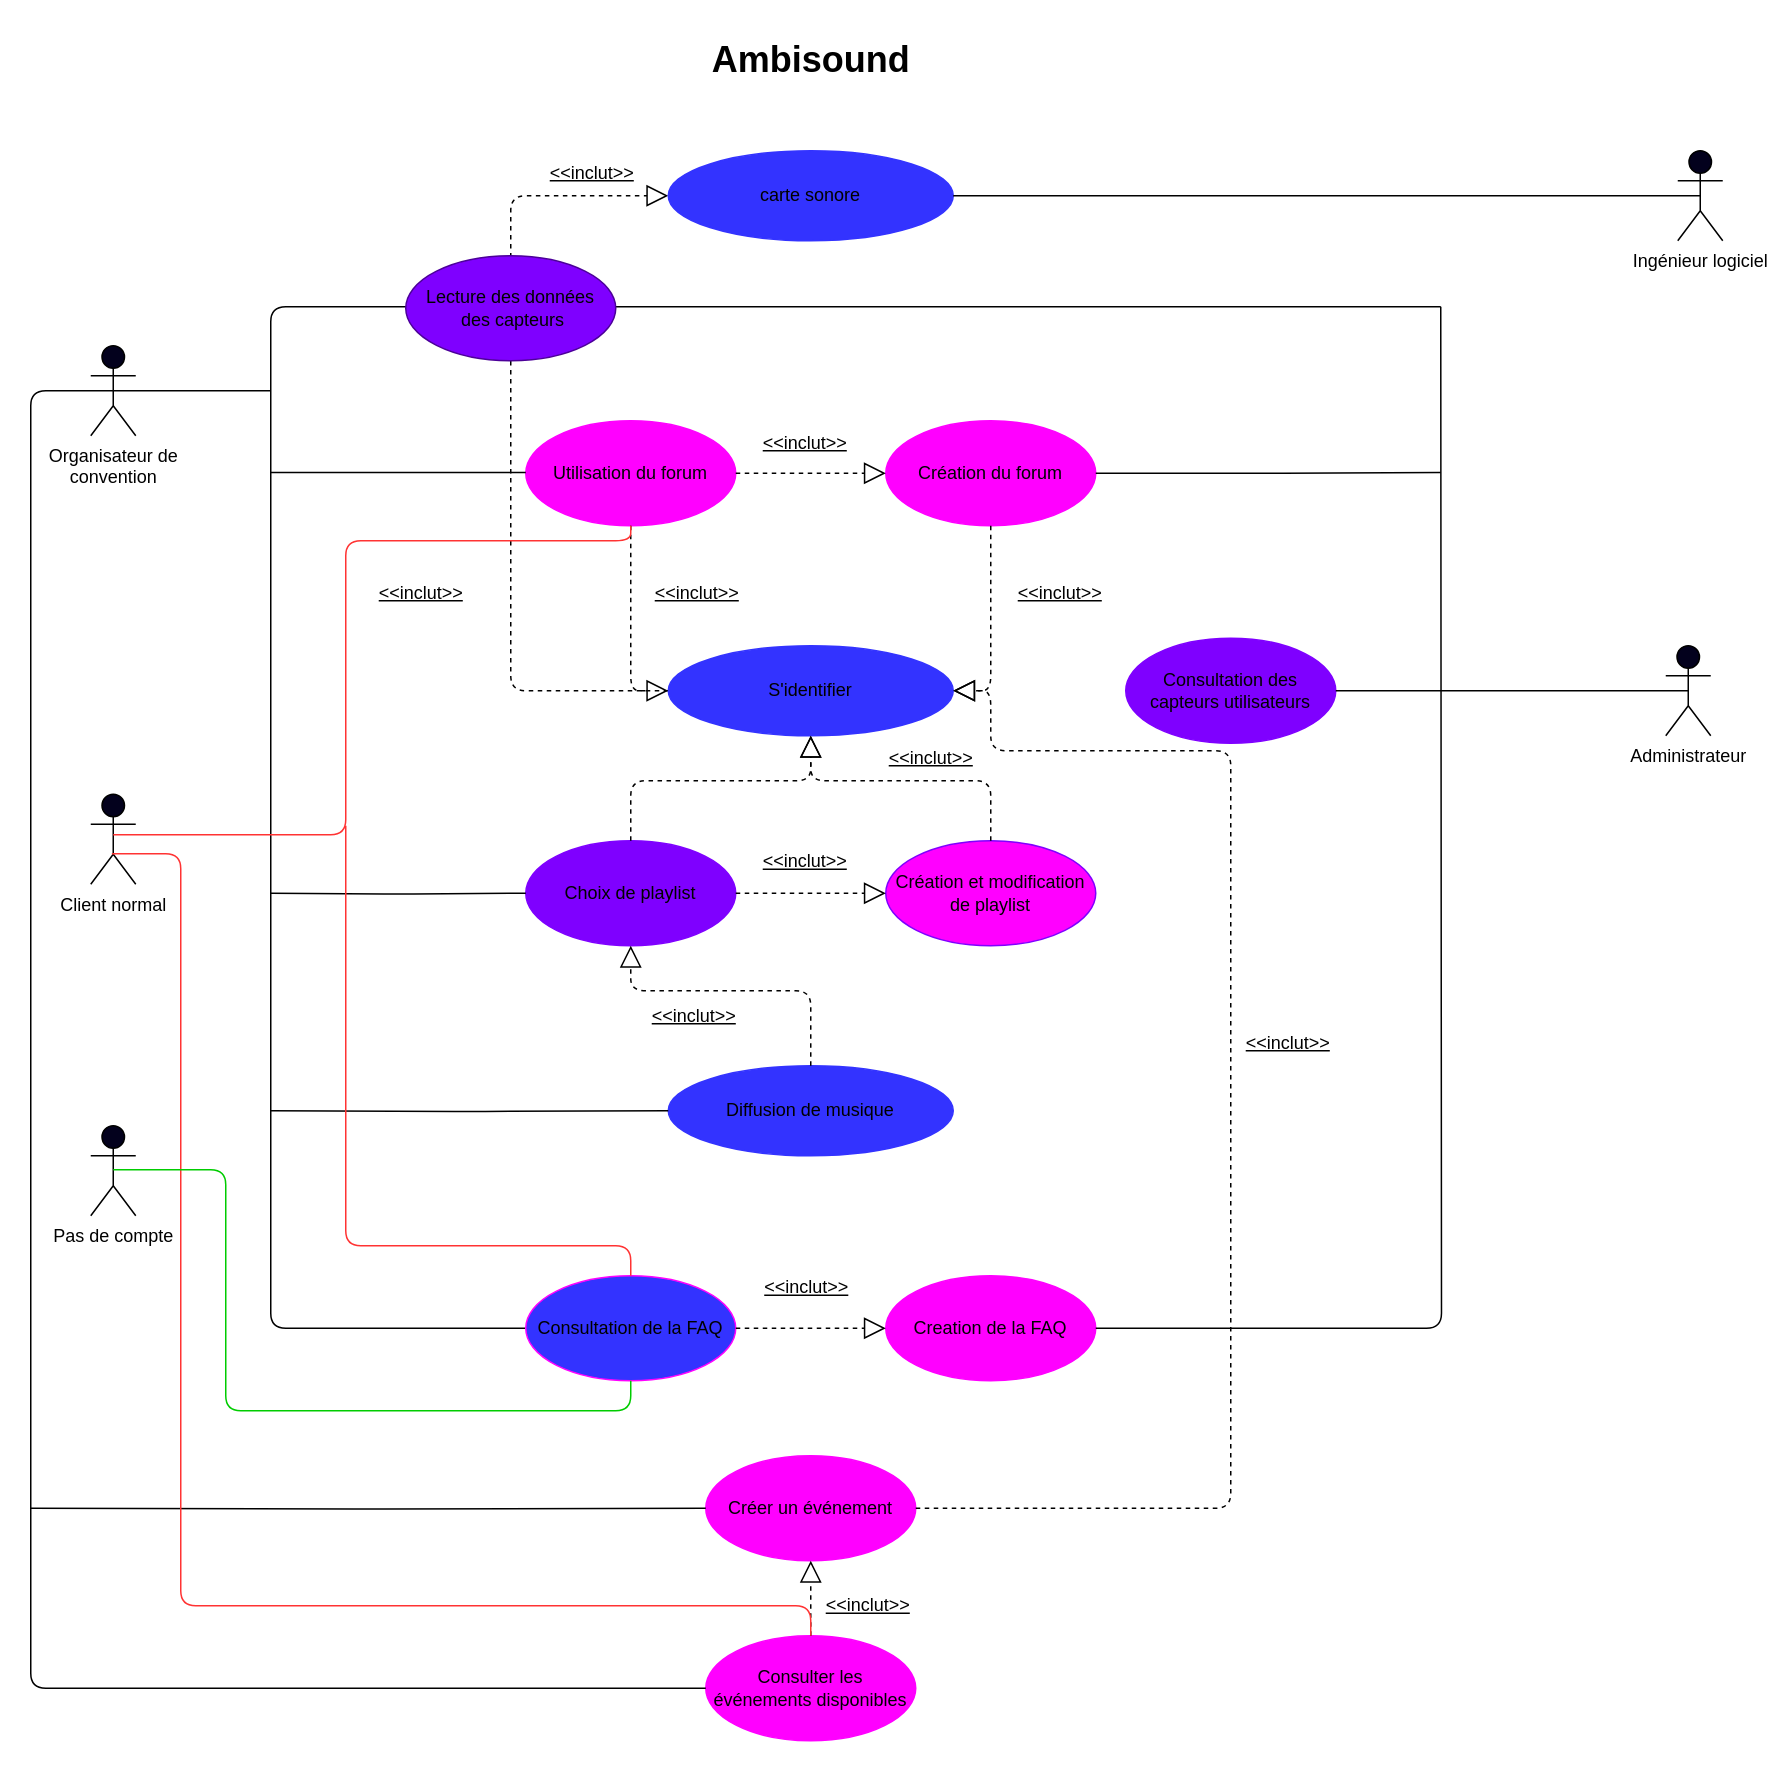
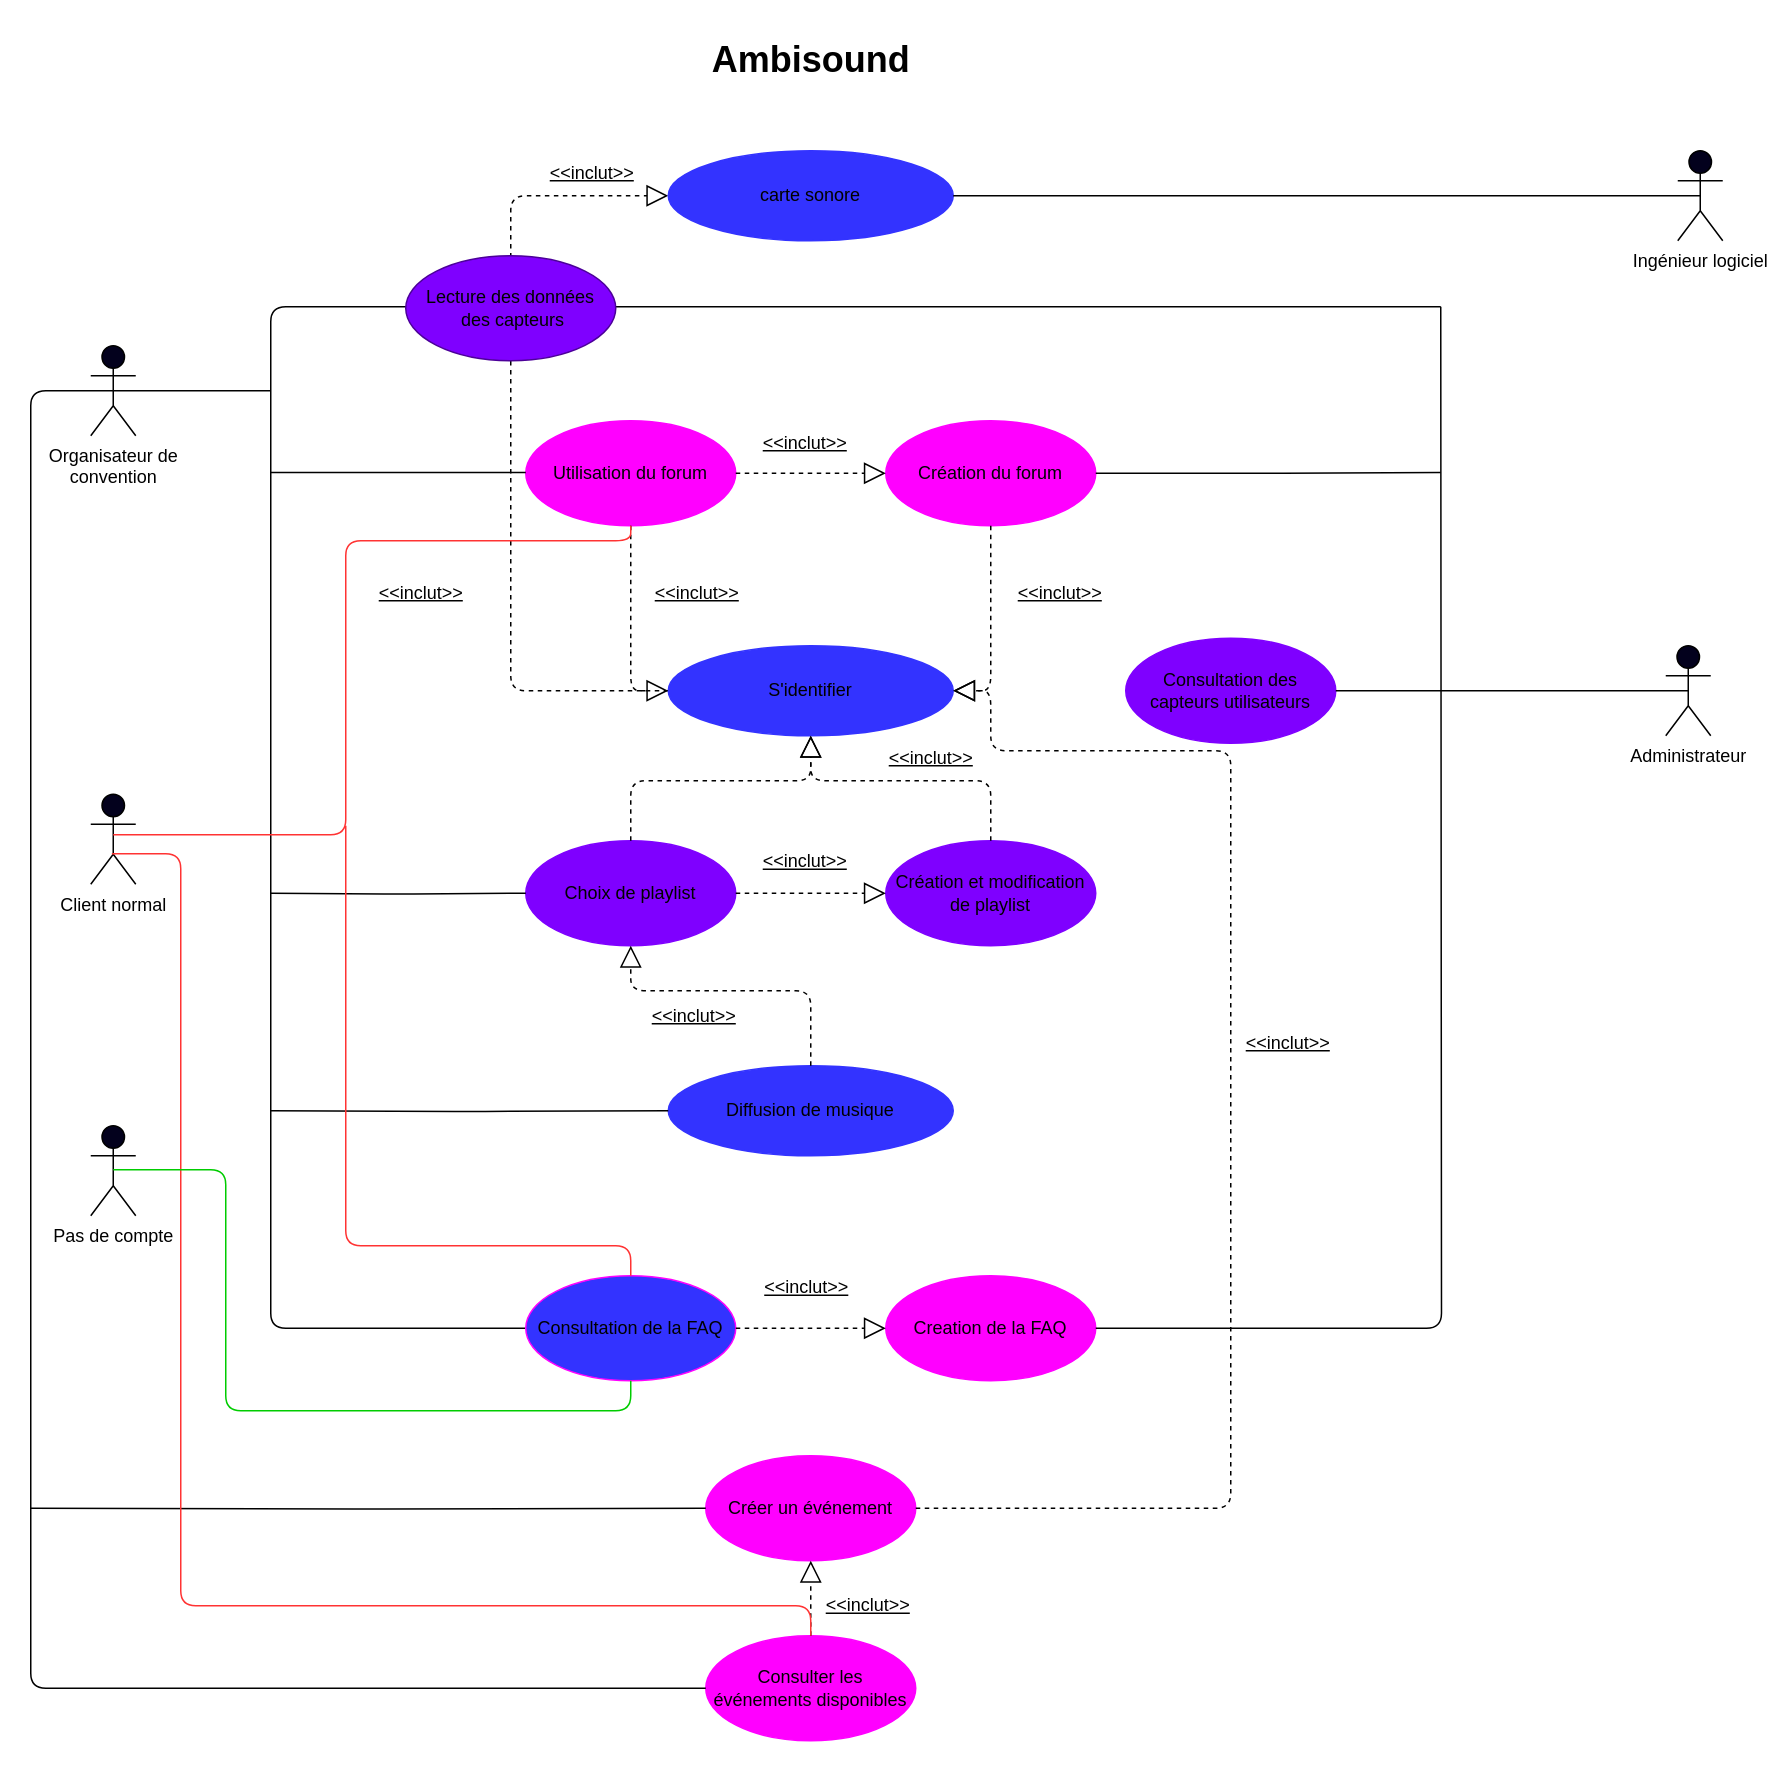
(991, 893) -> (991, 893)
